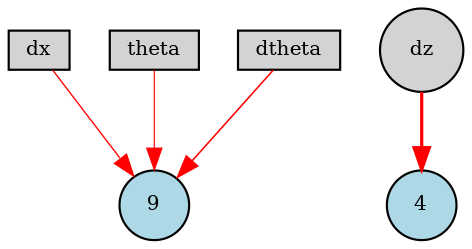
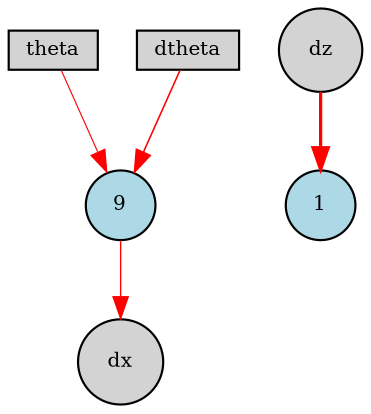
(39, 50) -> (121, 362)
(86, 114) -> (121, 269)
(422, 205) -> (321, 205)
